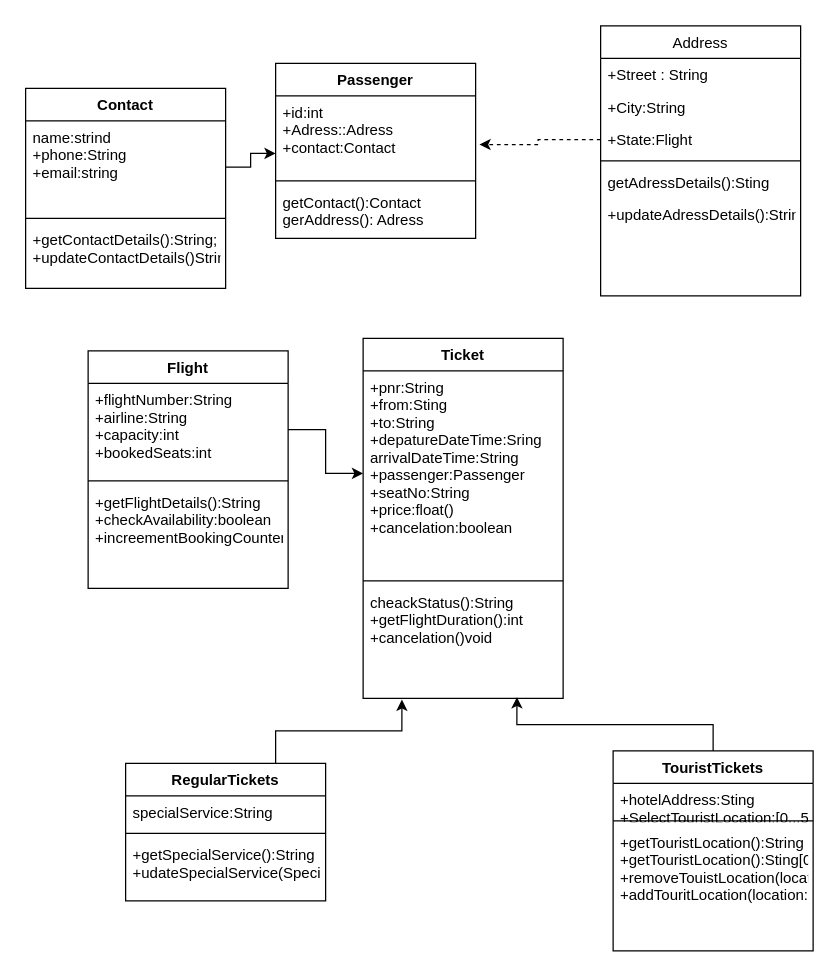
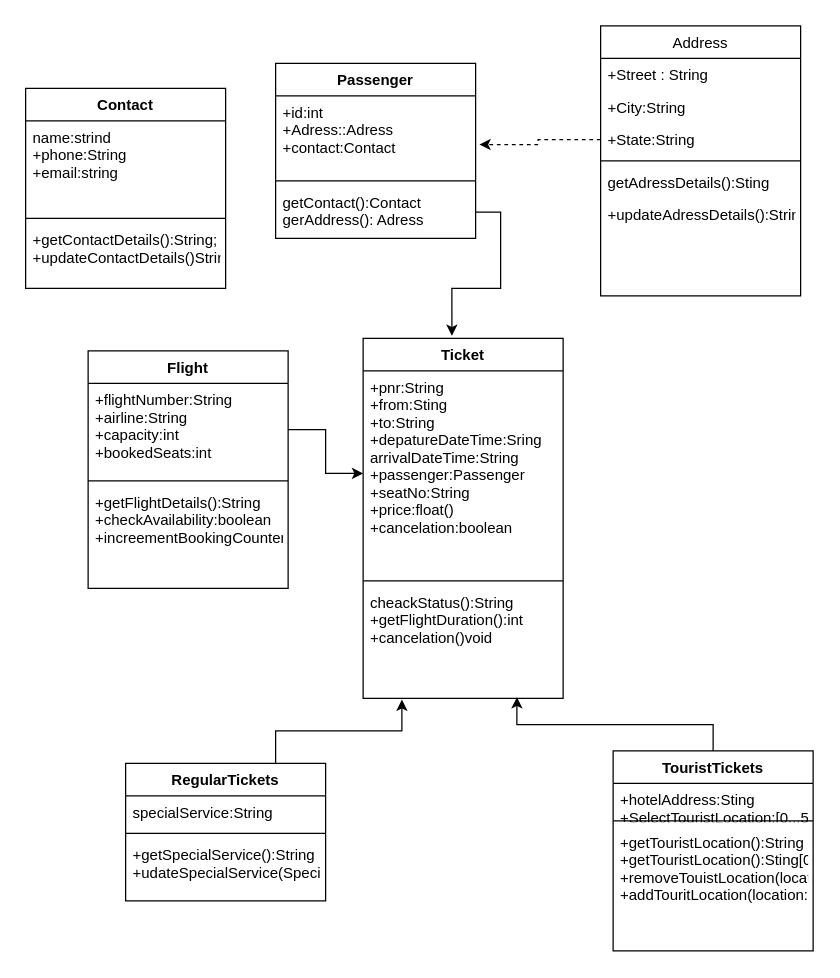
(656, 140) -> (658, 140)
(251, 164) -> none
none -> (501, 281)
